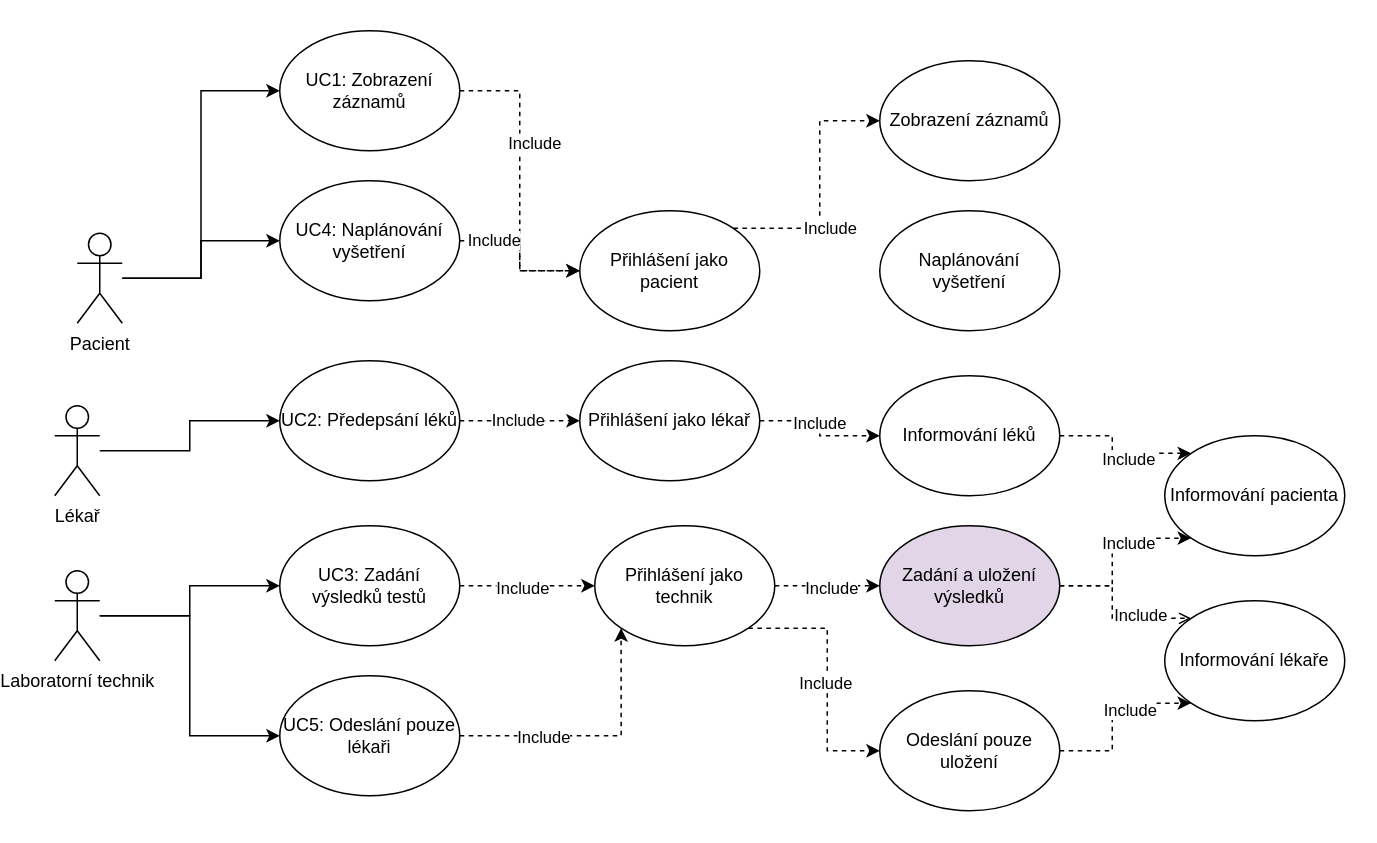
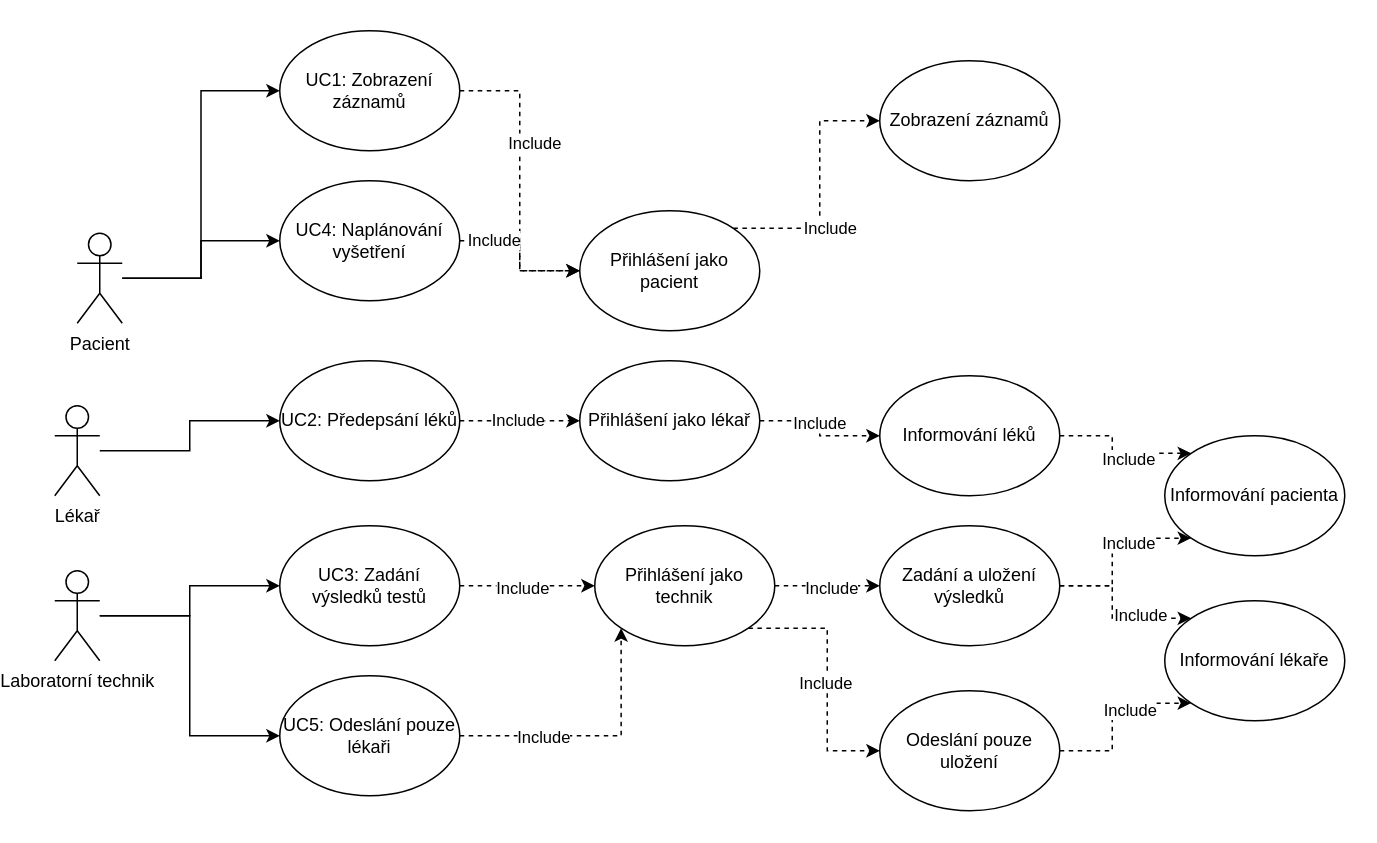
(970, 271) -> none
(970, 586) -> (970, 586)
(1183, 618) -> (1180, 618)
